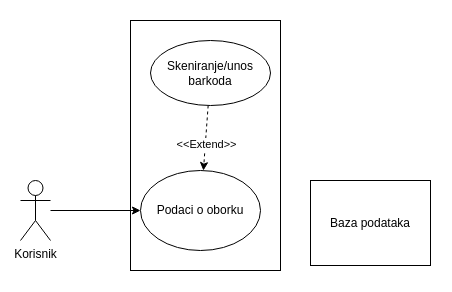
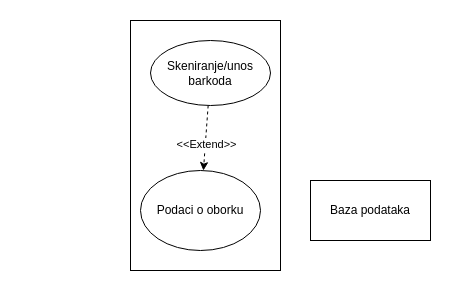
(36, 211) -> none
(92, 211) -> none
(371, 223) -> (371, 211)
